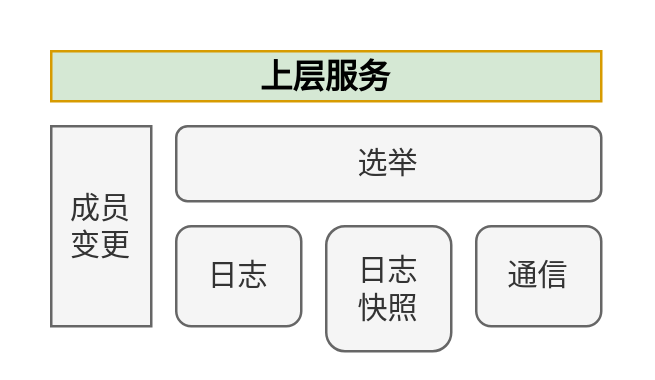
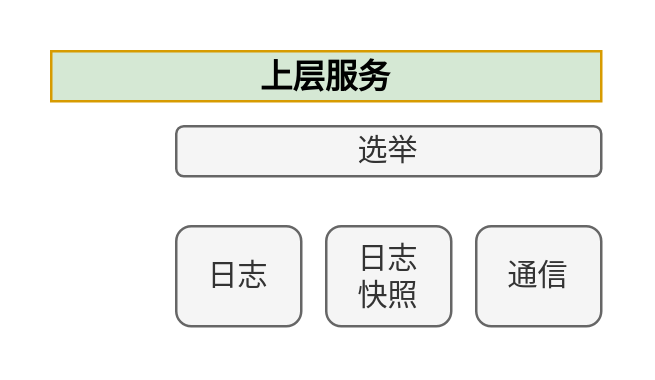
(389, 164) -> (389, 151)
(101, 226) -> none
(389, 289) -> (389, 276)
